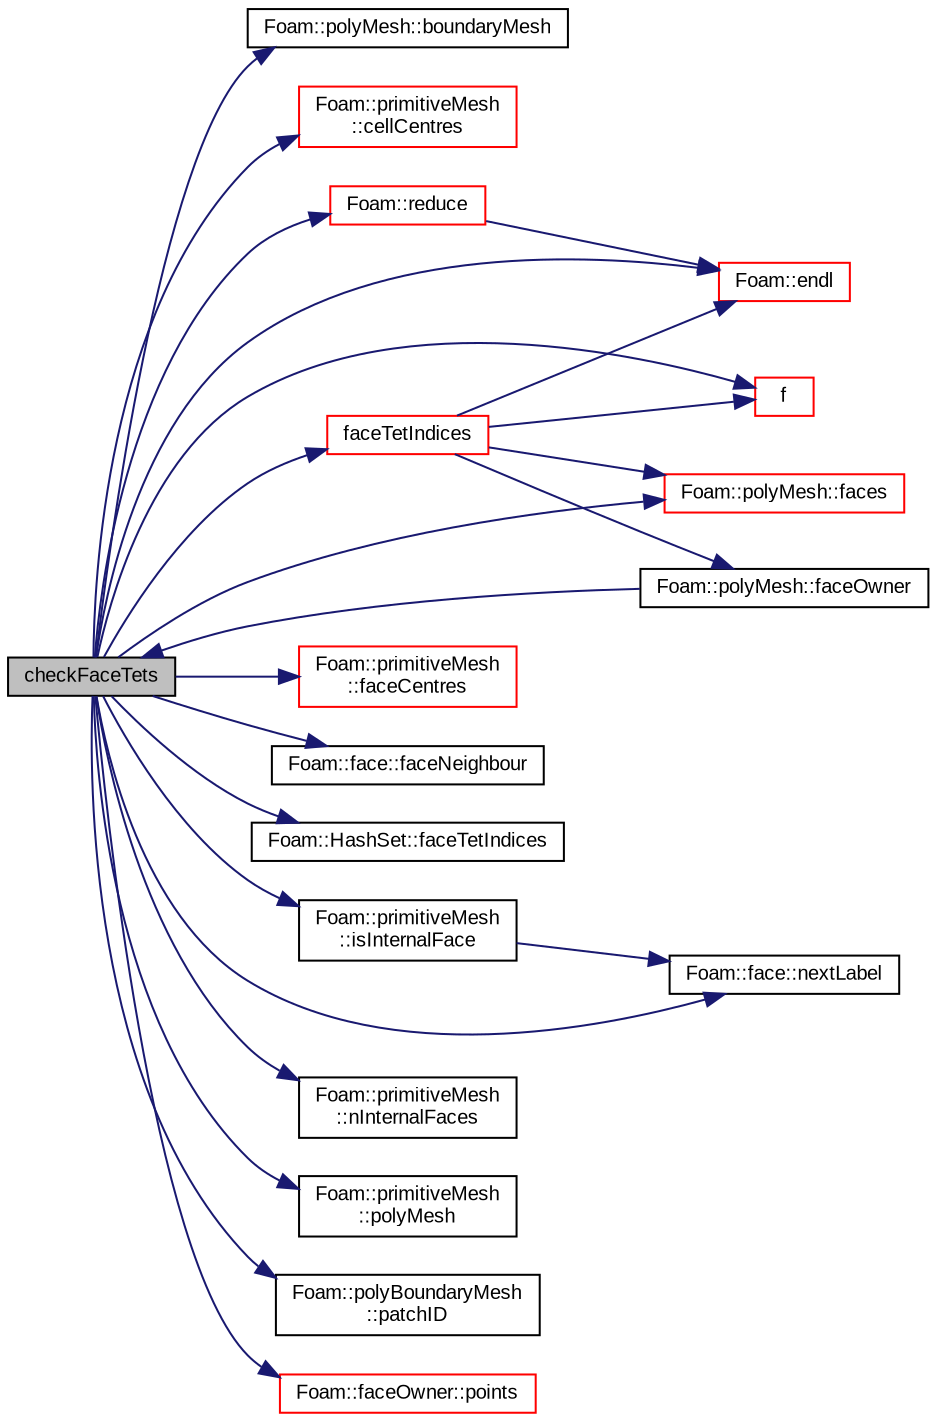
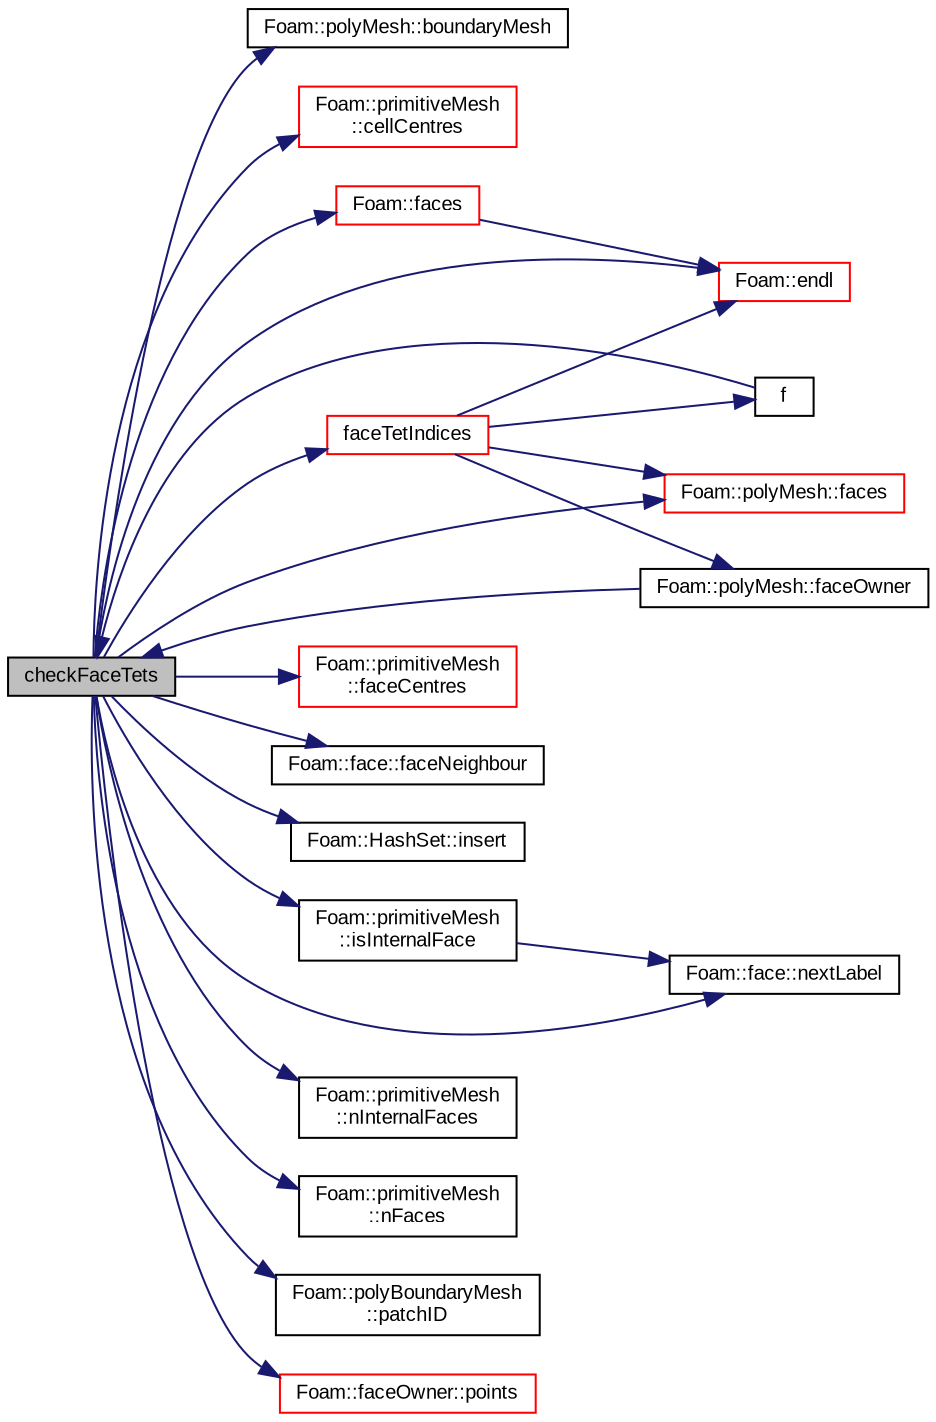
(408, 205) -> (408, 205)
(337, 361) -> (356, 357)
(784, 397) -> (784, 397)
(408, 842) -> (408, 842)
(408, 1206) -> (408, 1206)
